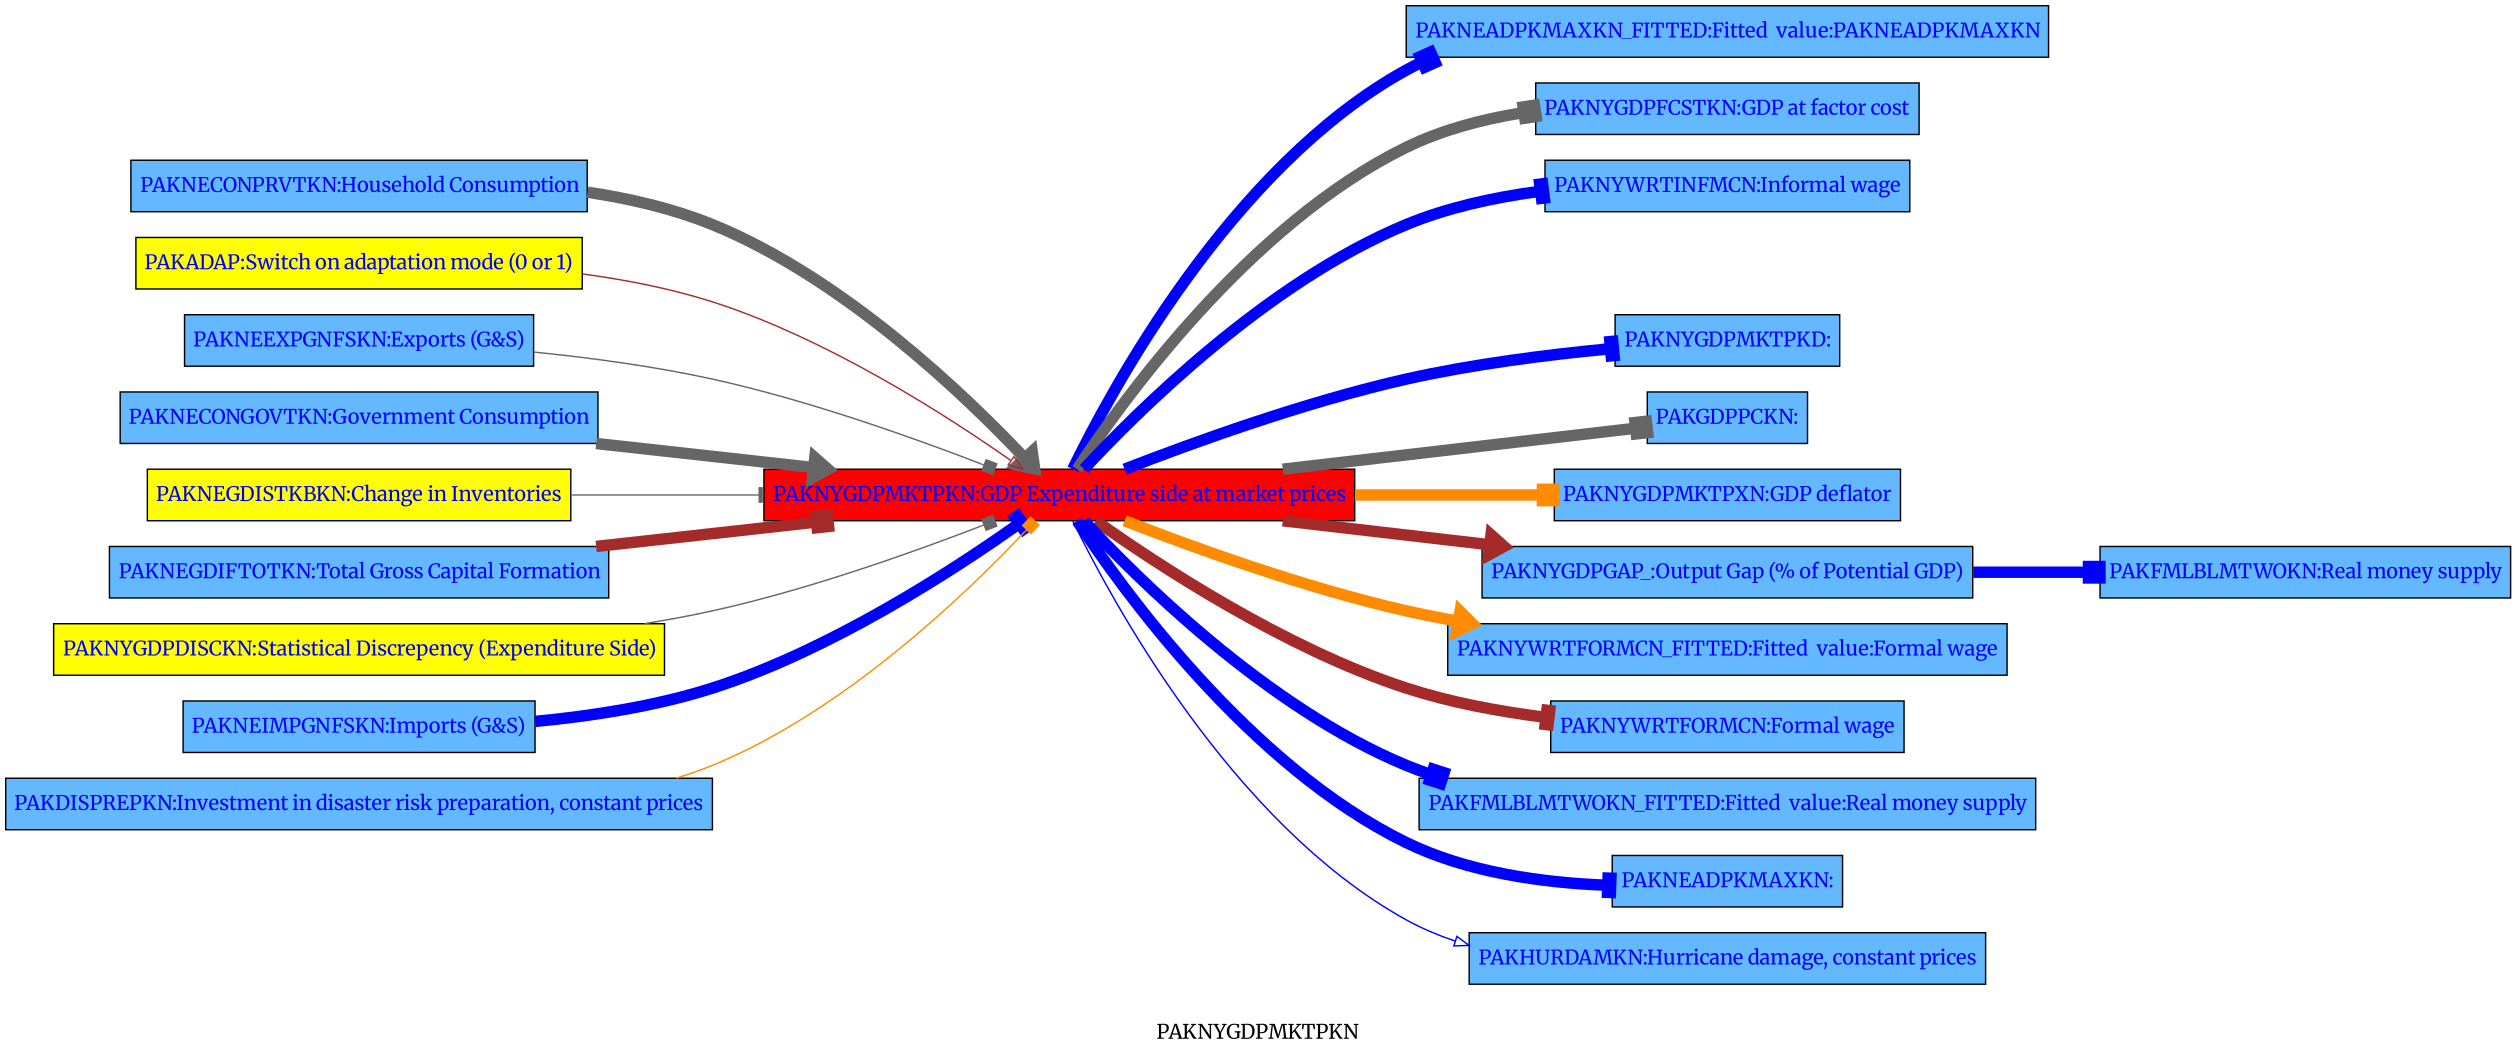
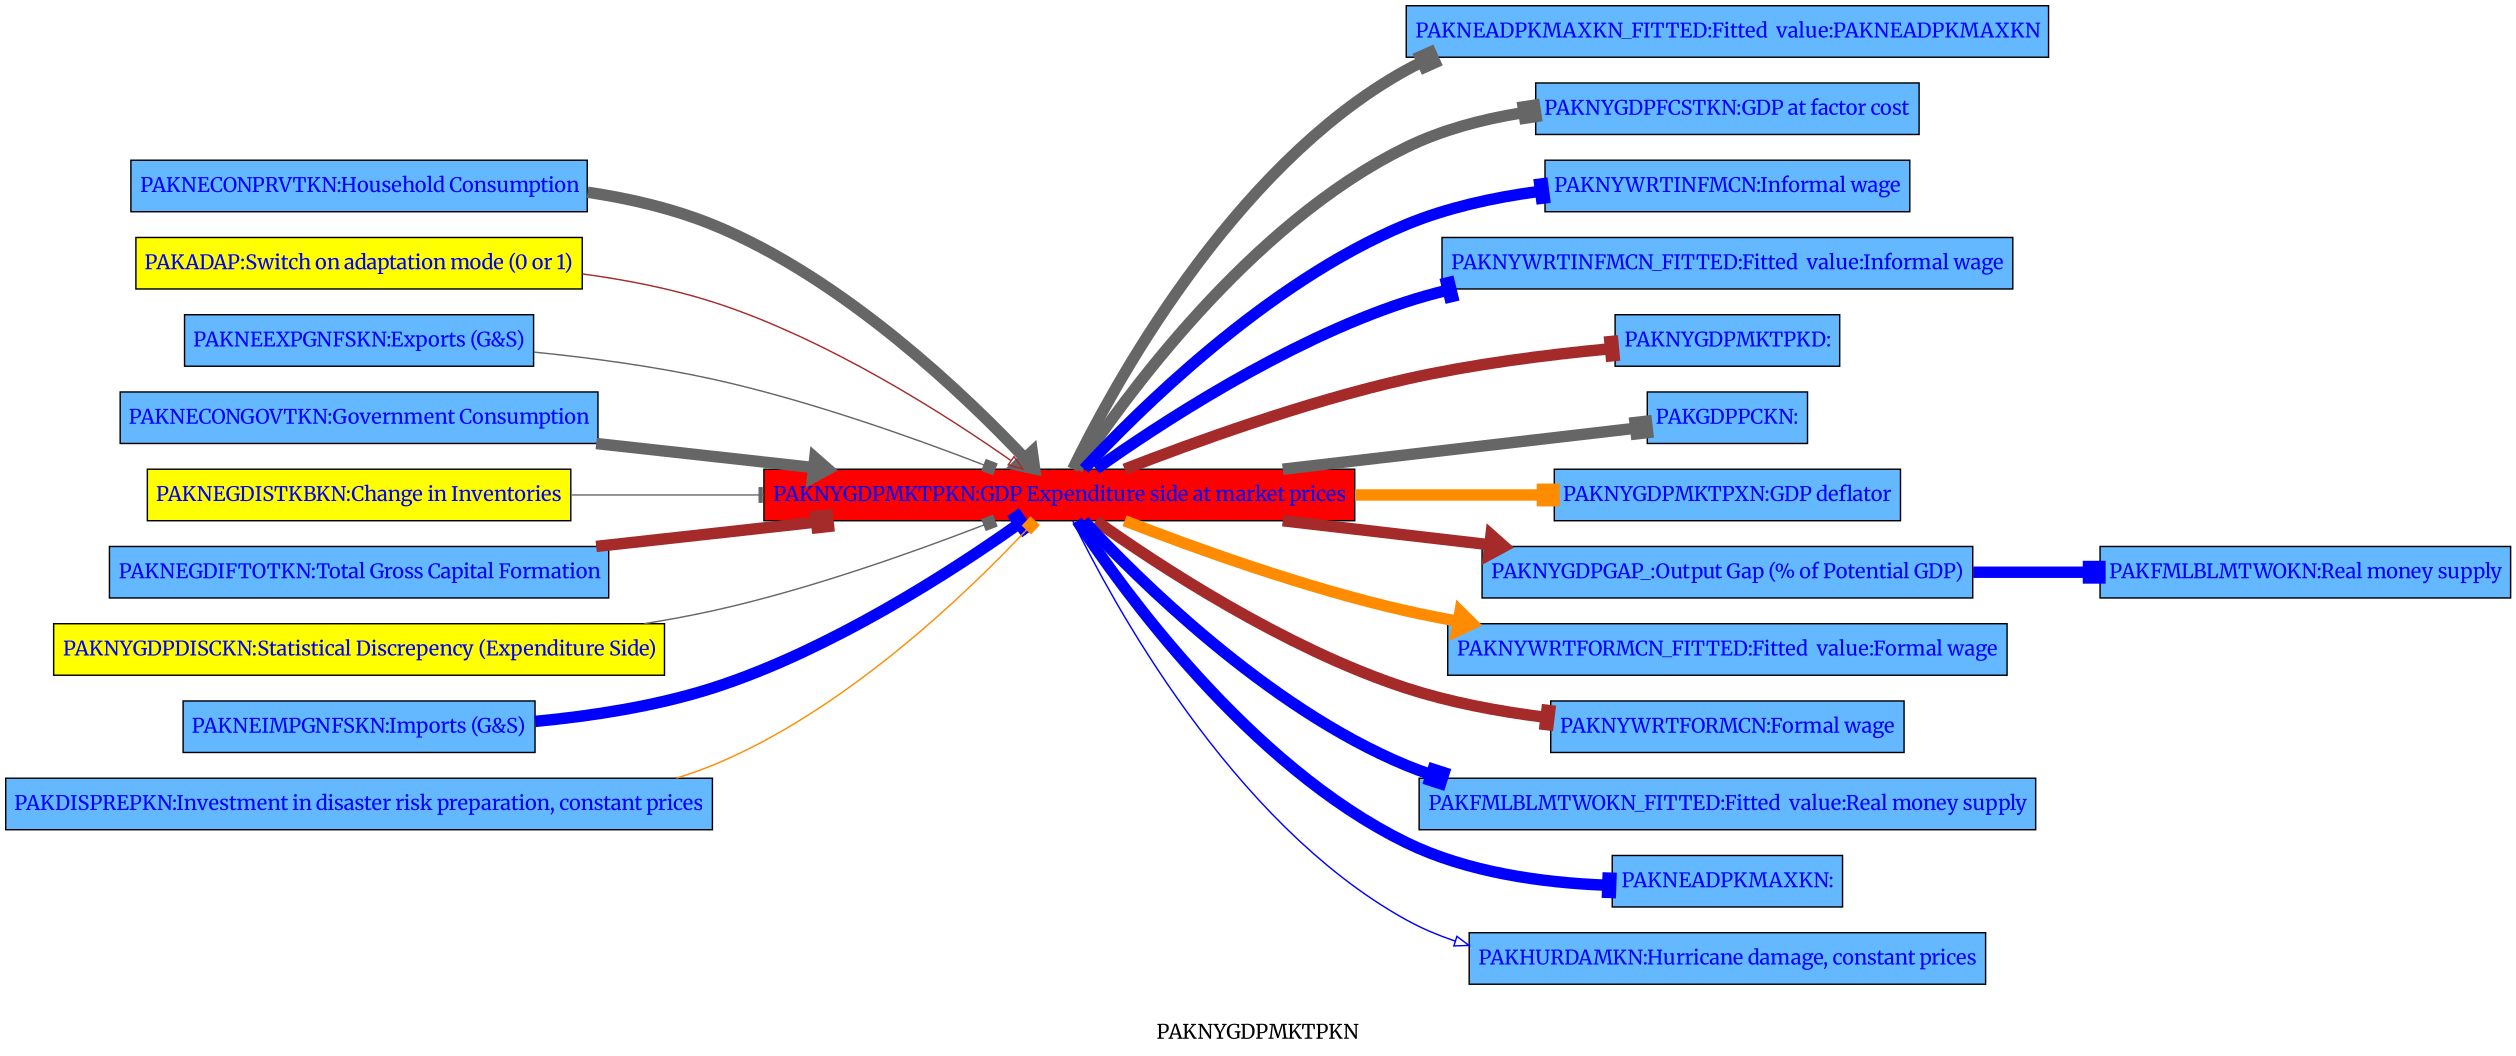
(1217, 240) -> (1217, 240)
none -> (1727, 263)
(1361, 390) -> (1361, 390)
